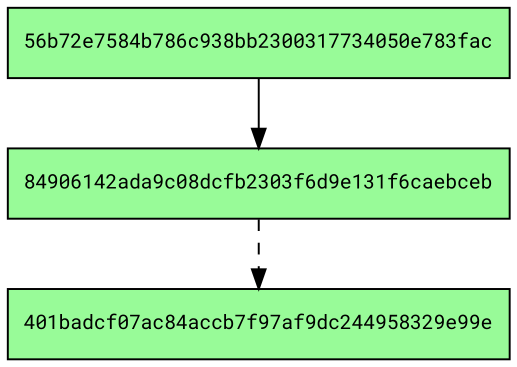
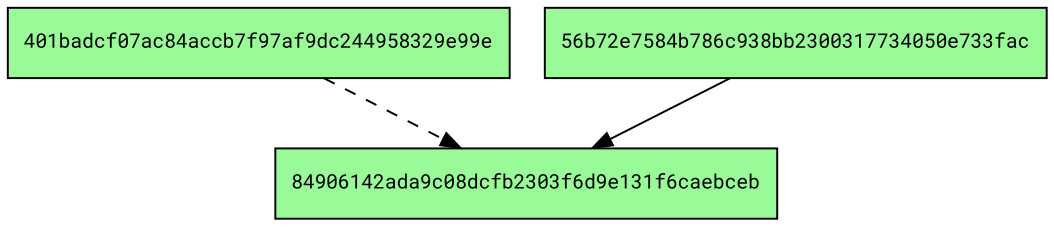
(259, 43) -> (796, 43)
(259, 244) -> (384, 109)
